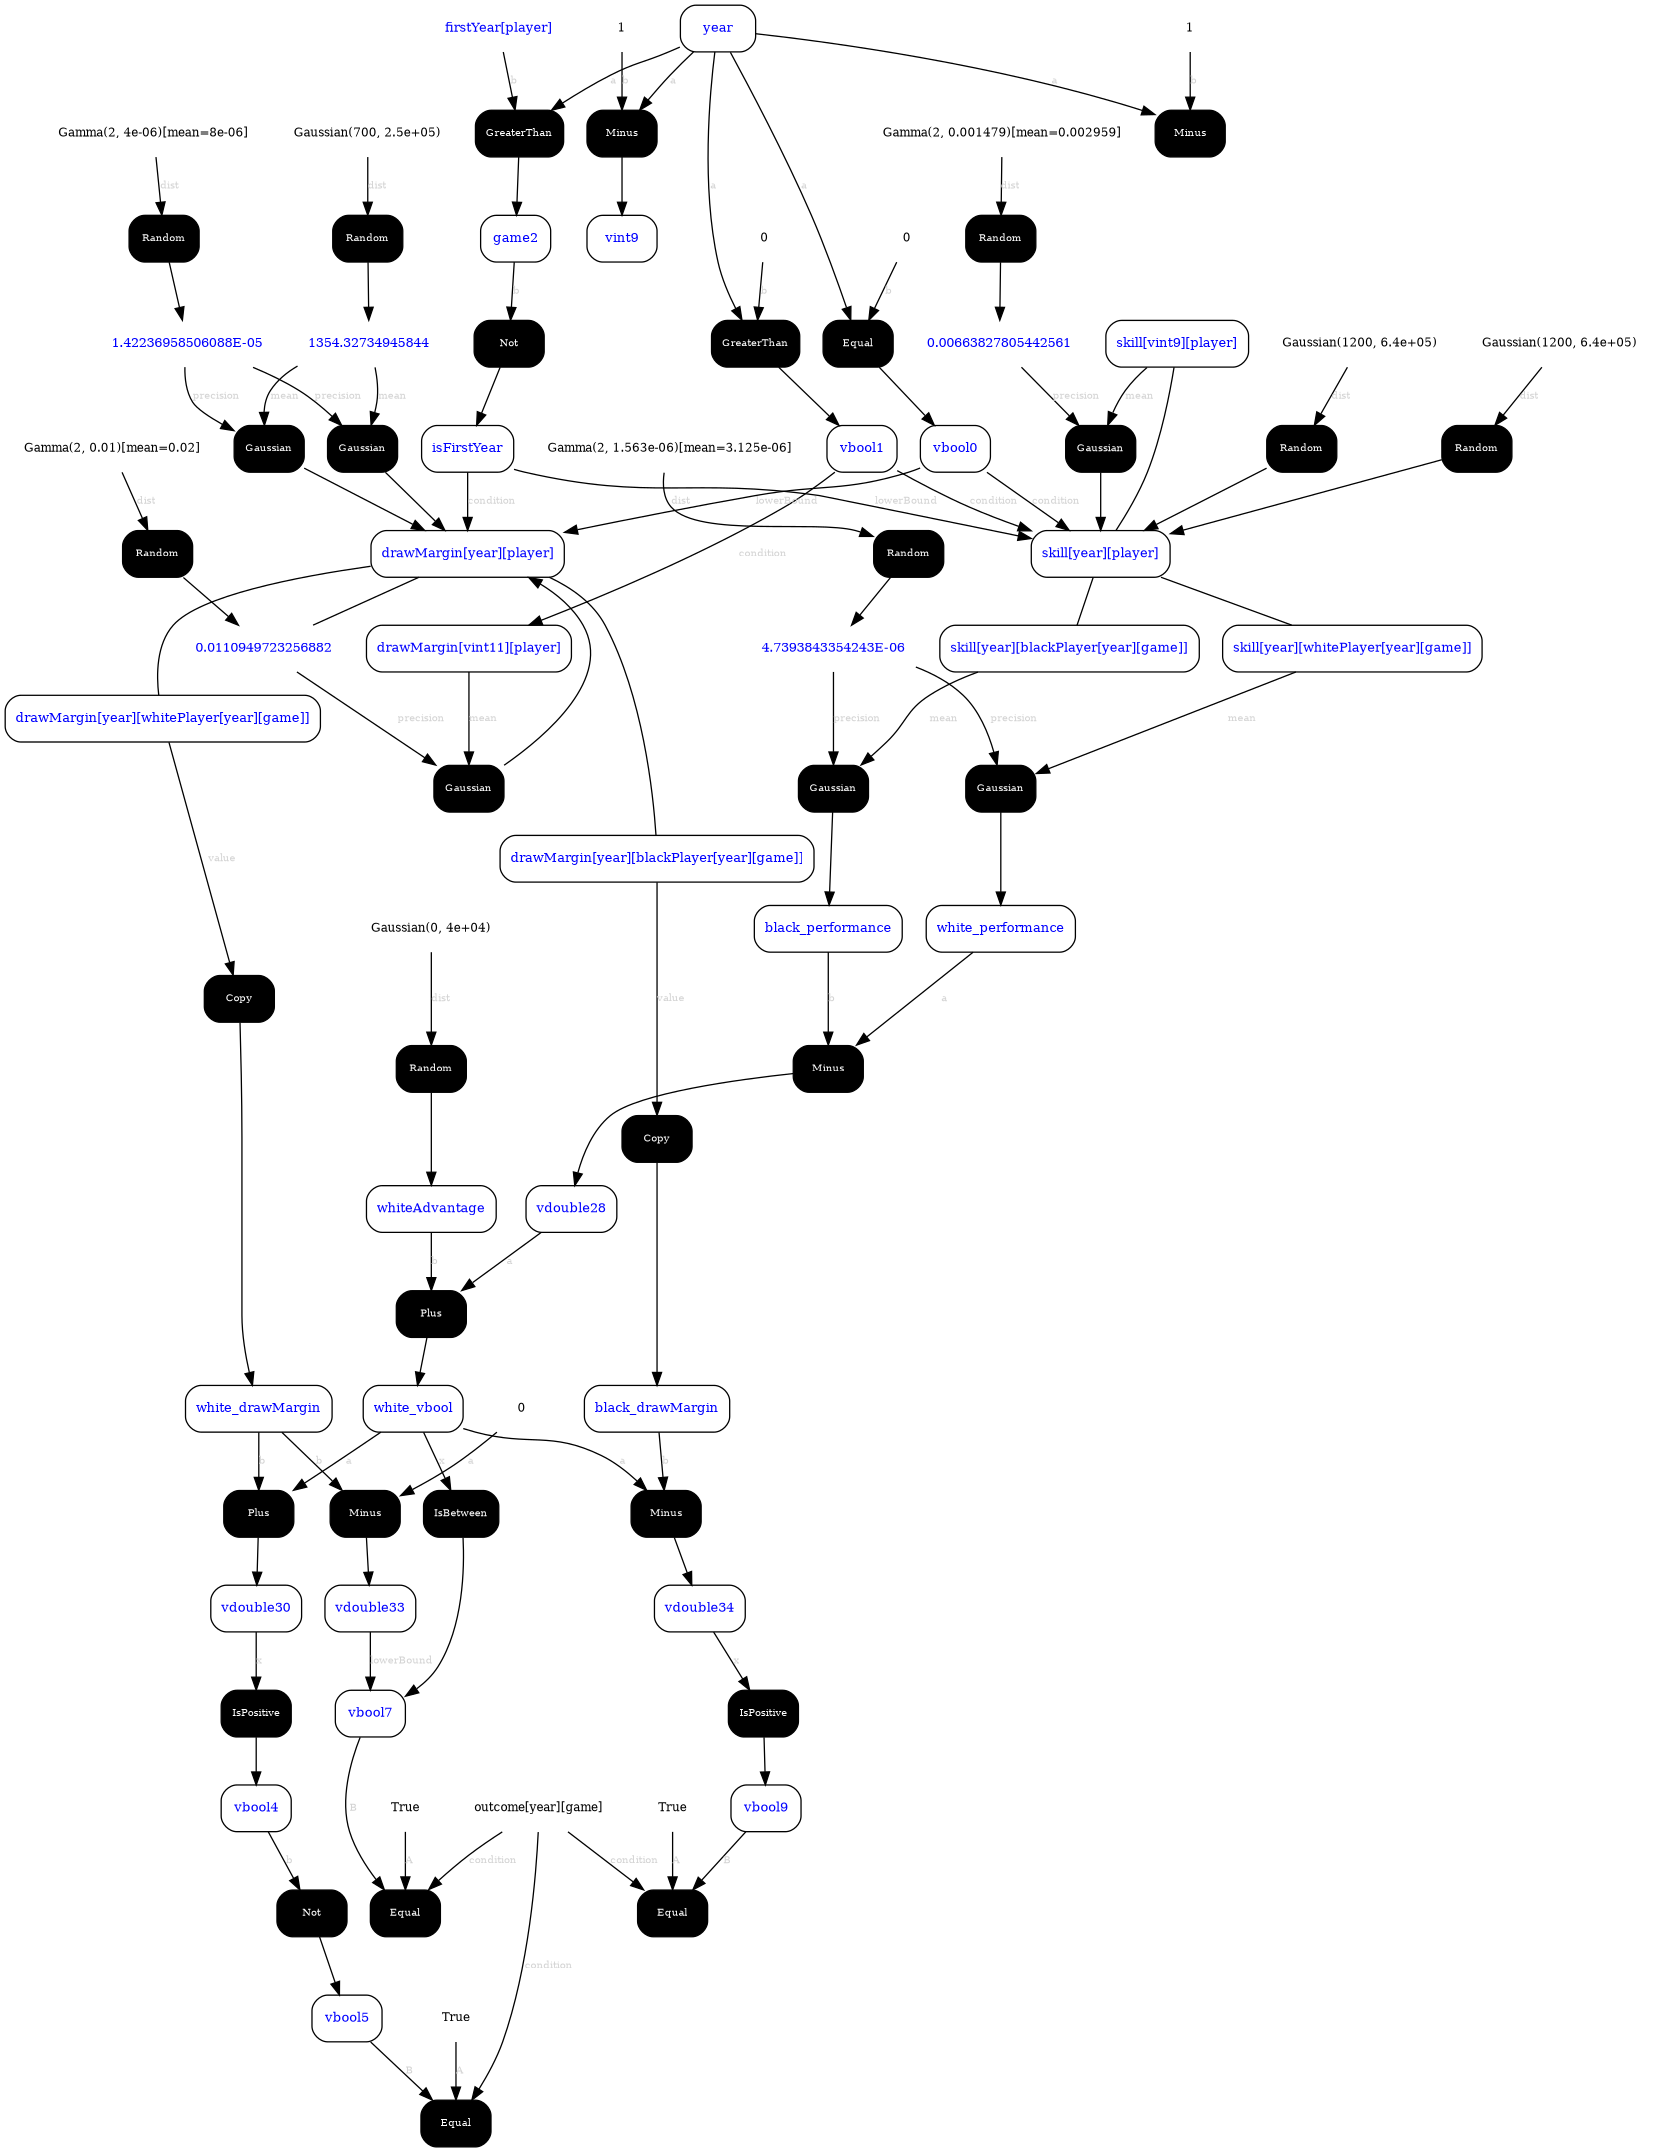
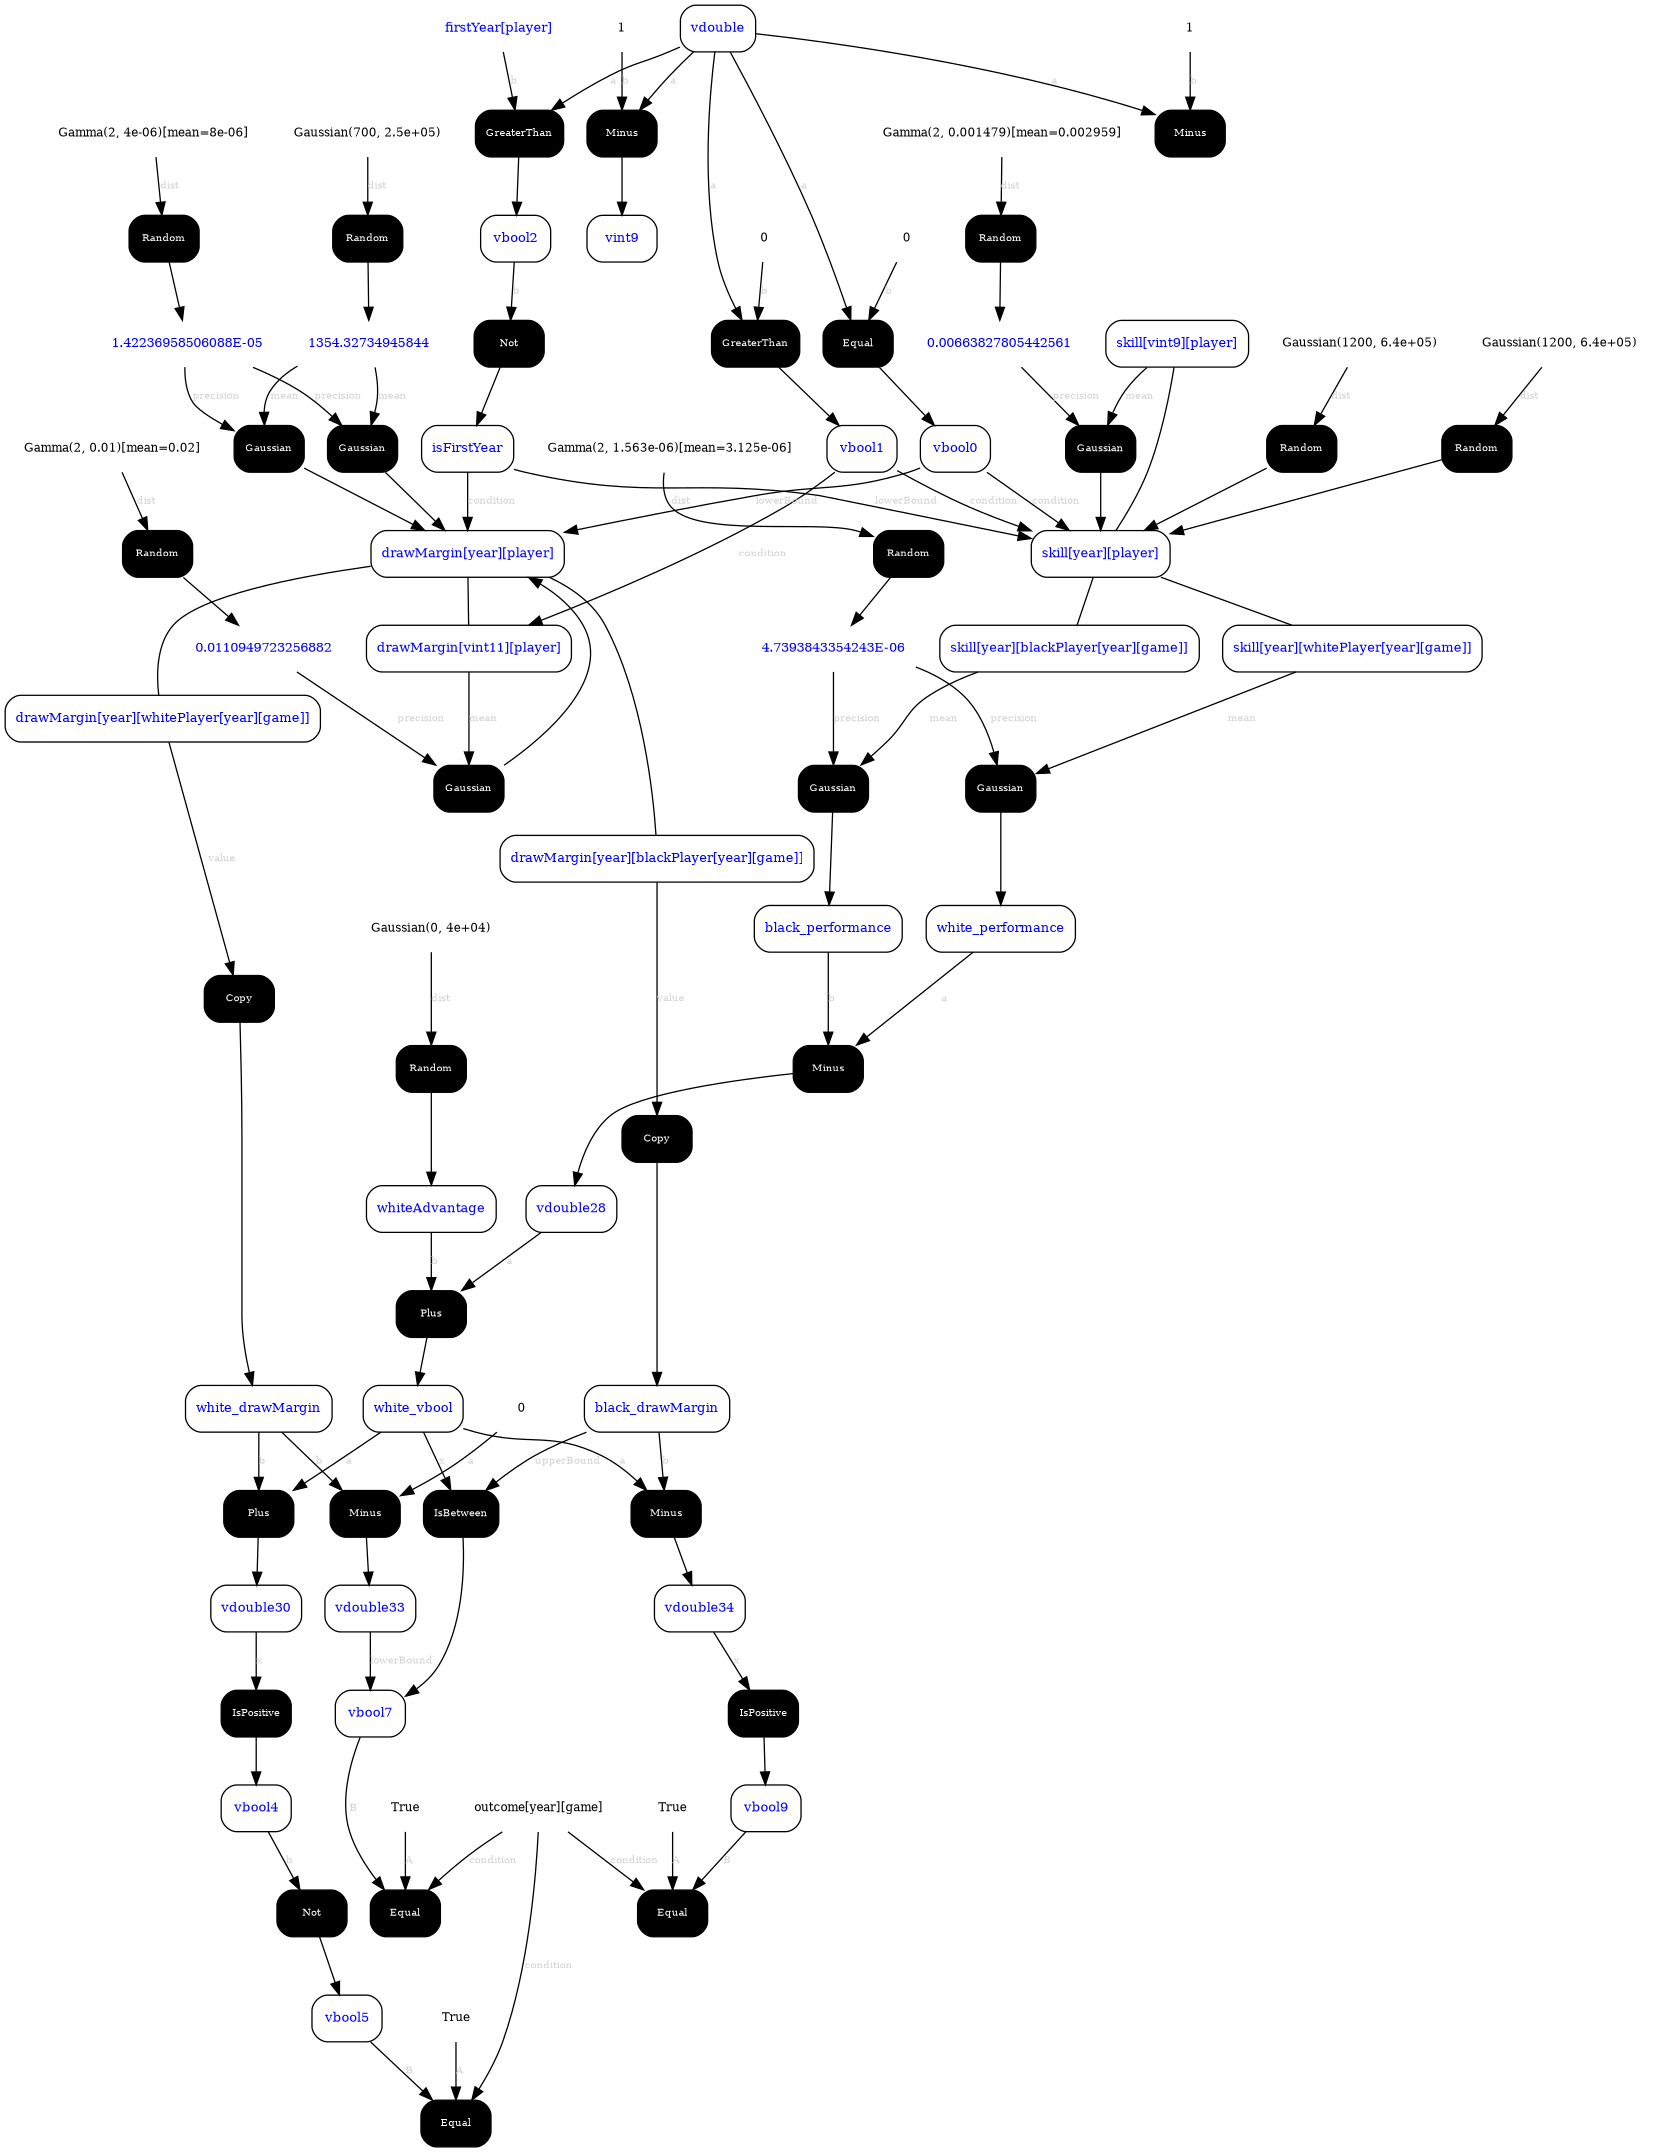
(718, 29) -> (718, 29)
(516, 239) -> (516, 239)
(366, 601) -> (468, 601)
none -> (539, 1453)
